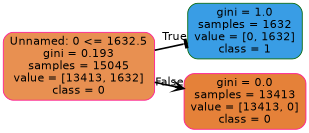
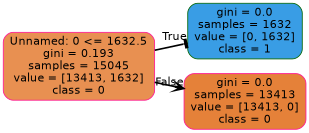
(245, 31) -> (245, 31)
